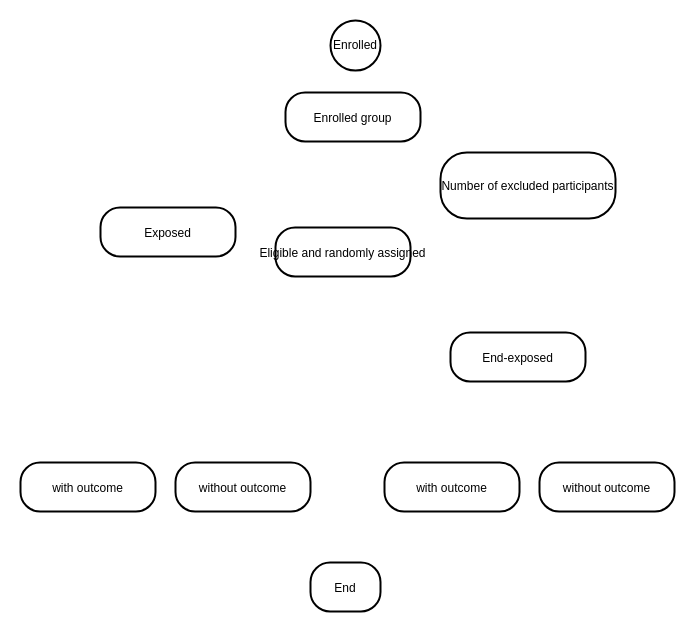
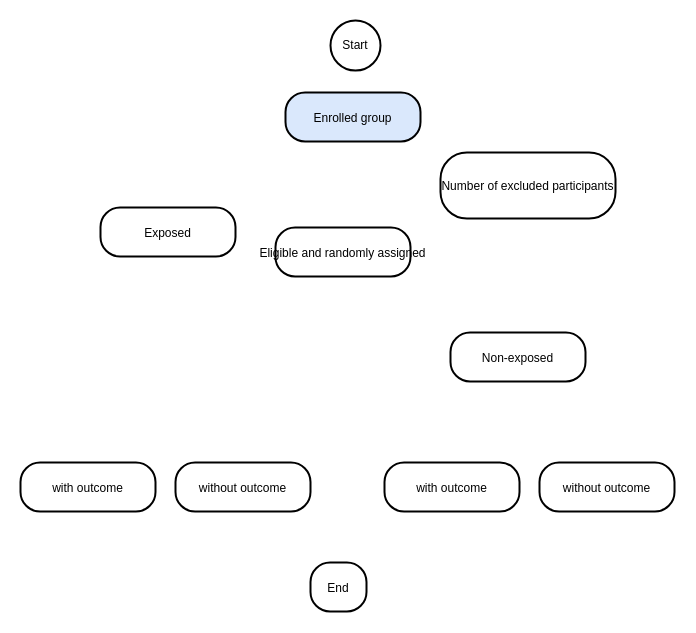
(356, 46) -> (356, 46)
(353, 117) -> (353, 117)
(518, 358) -> (518, 358)
(346, 587) -> (339, 587)
